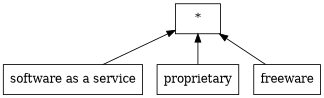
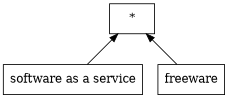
(198, 80) -> none
